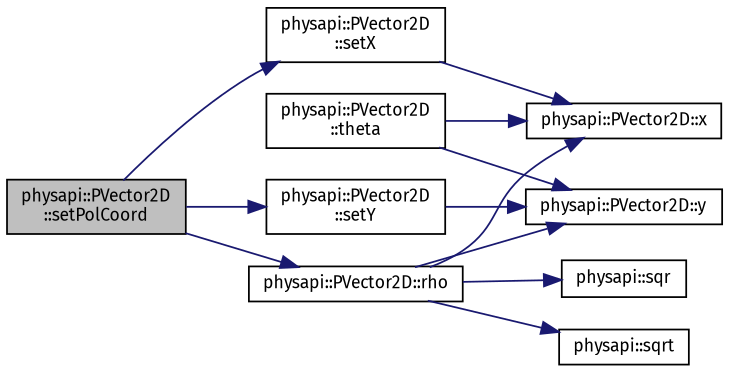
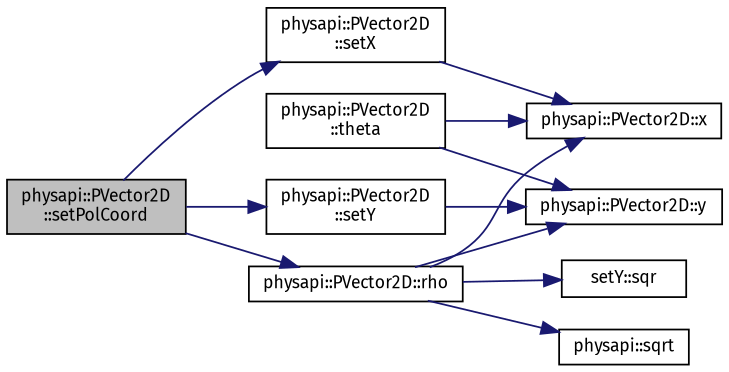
(624, 279) -> (624, 279)
